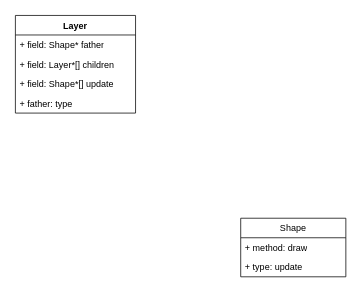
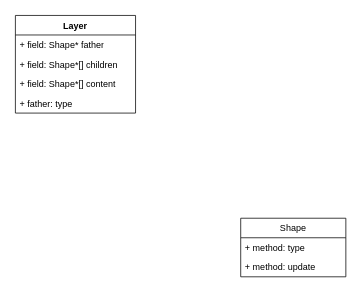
(76, 65) -> (76, 65)
(73, 85) -> (76, 85)
(277, 248) -> (277, 248)
(277, 268) -> (282, 268)
